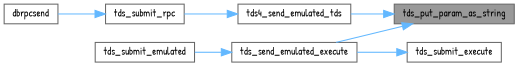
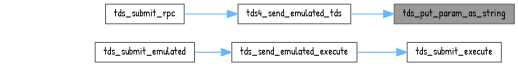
(31, 14) -> none
(369, 34) -> none
